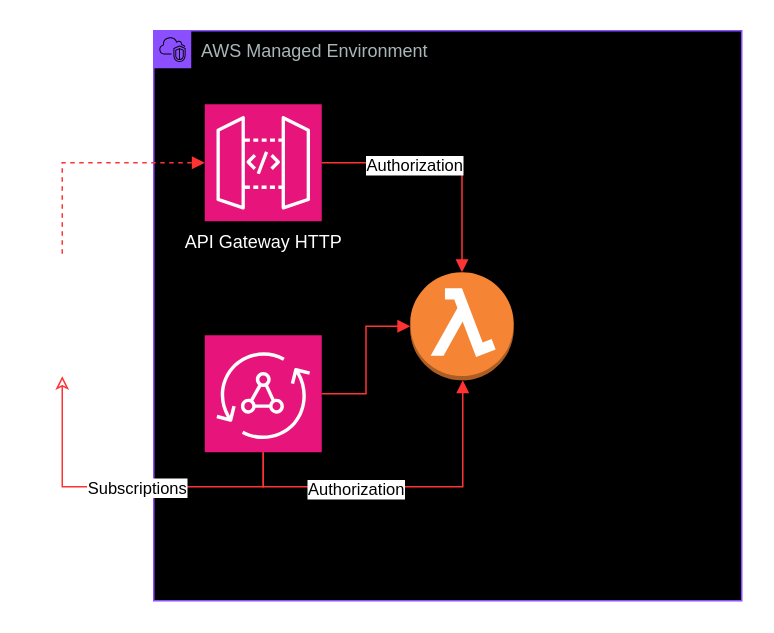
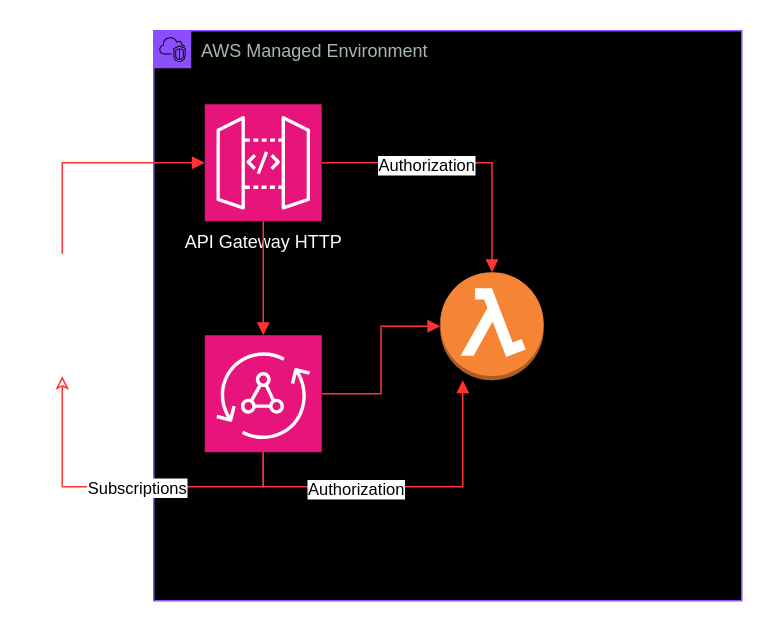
(80, 163) -> (80, 163)
none -> (263, 272)
(462, 326) -> (492, 326)
